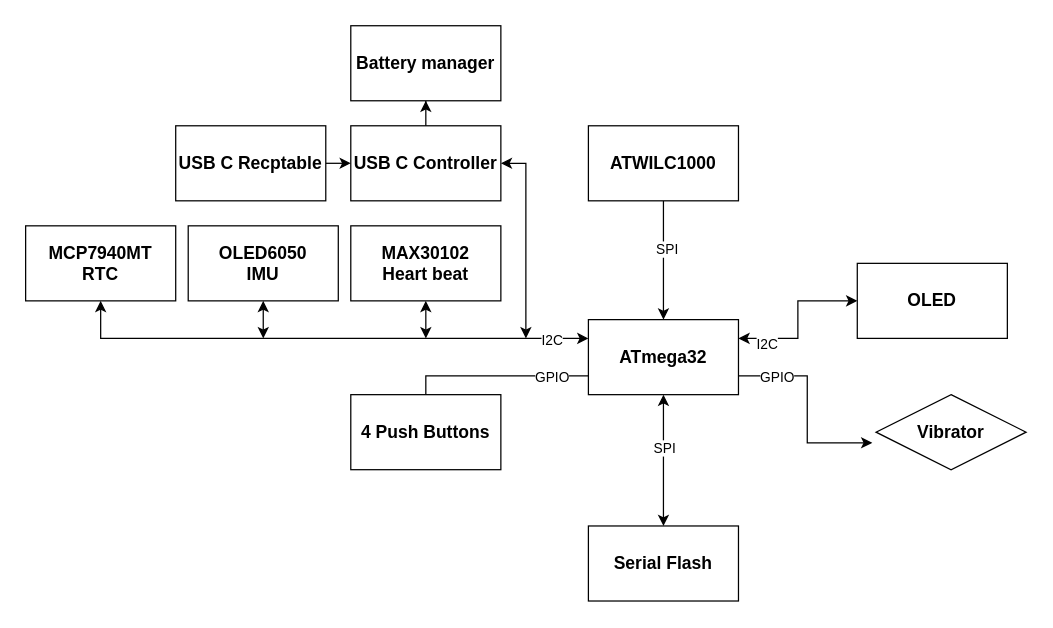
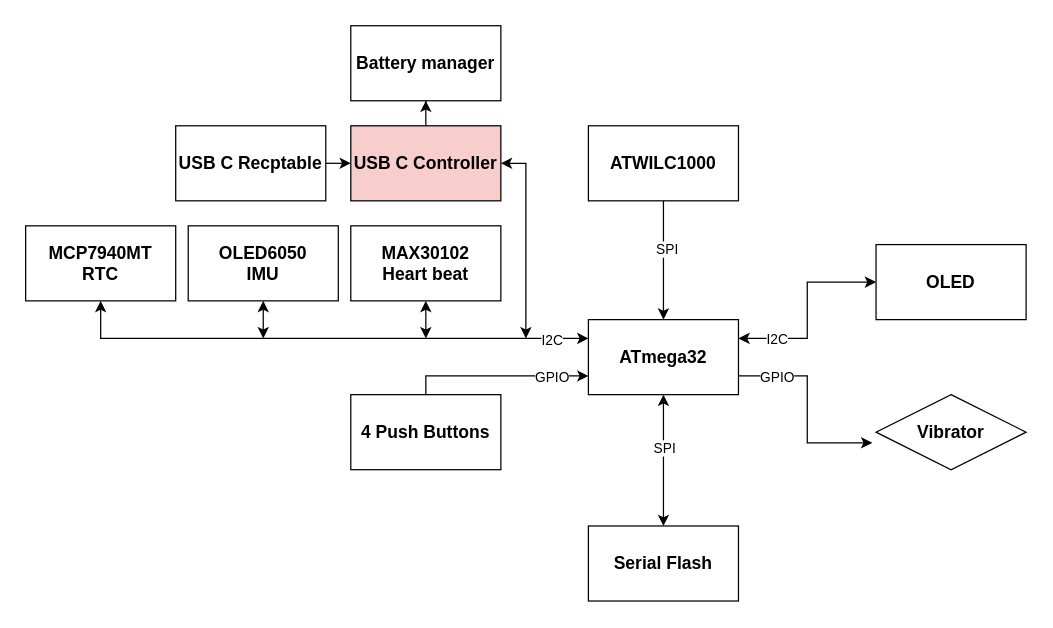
(426, 163) -> (426, 163)
(932, 301) -> (951, 282)
(581, 376) -> (578, 376)
